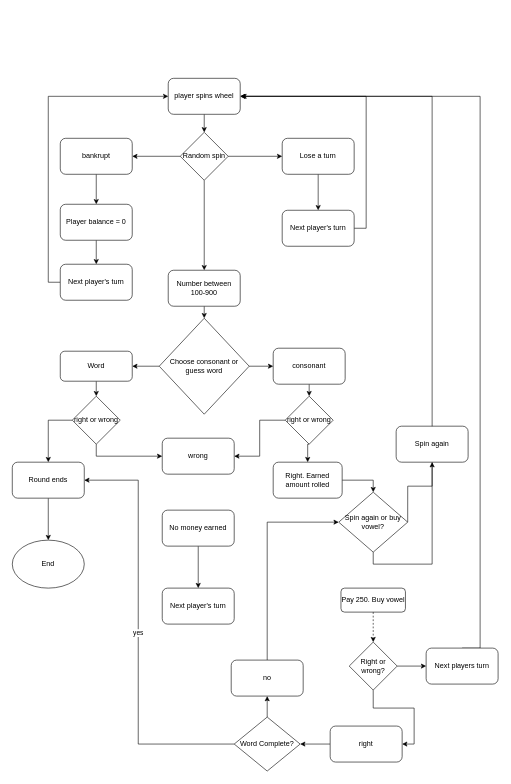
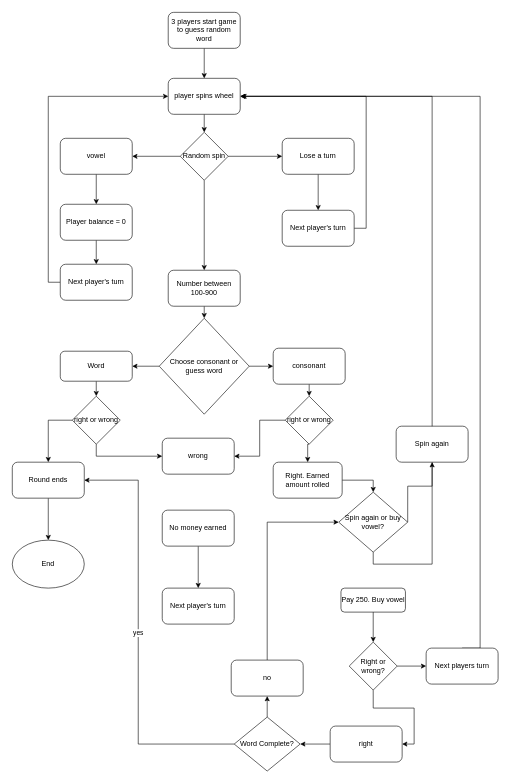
none -> (204, 30)
none -> (204, 72)
(96, 156) -> (96, 156)
(373, 625) -> (373, 625)
